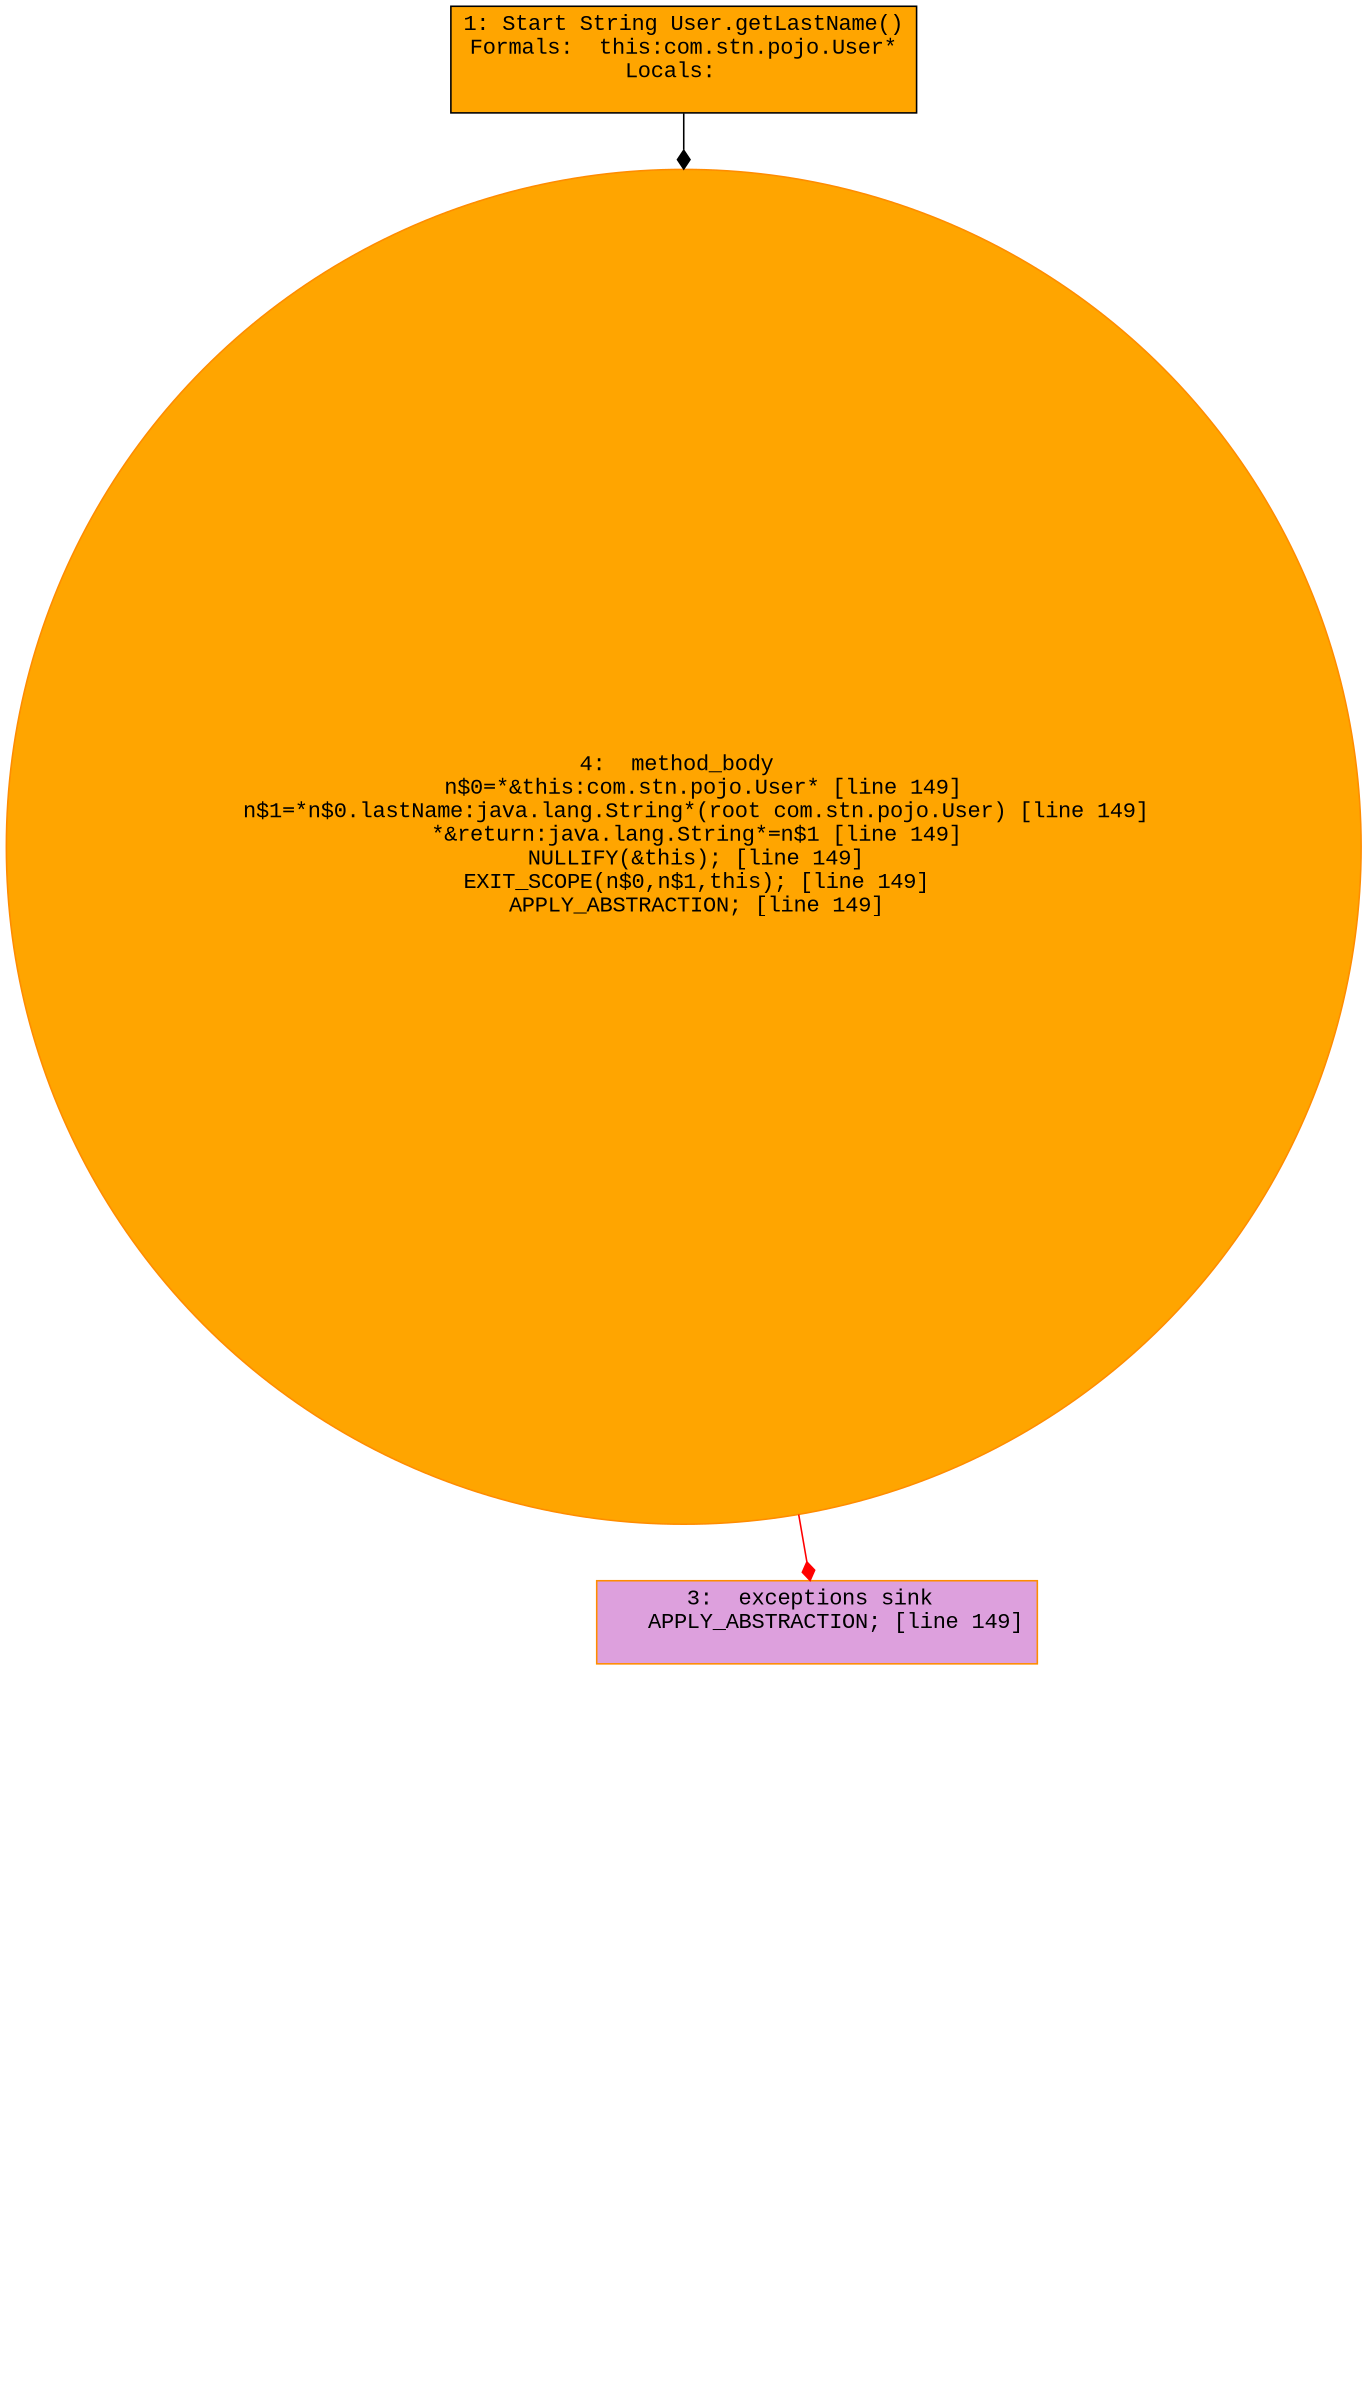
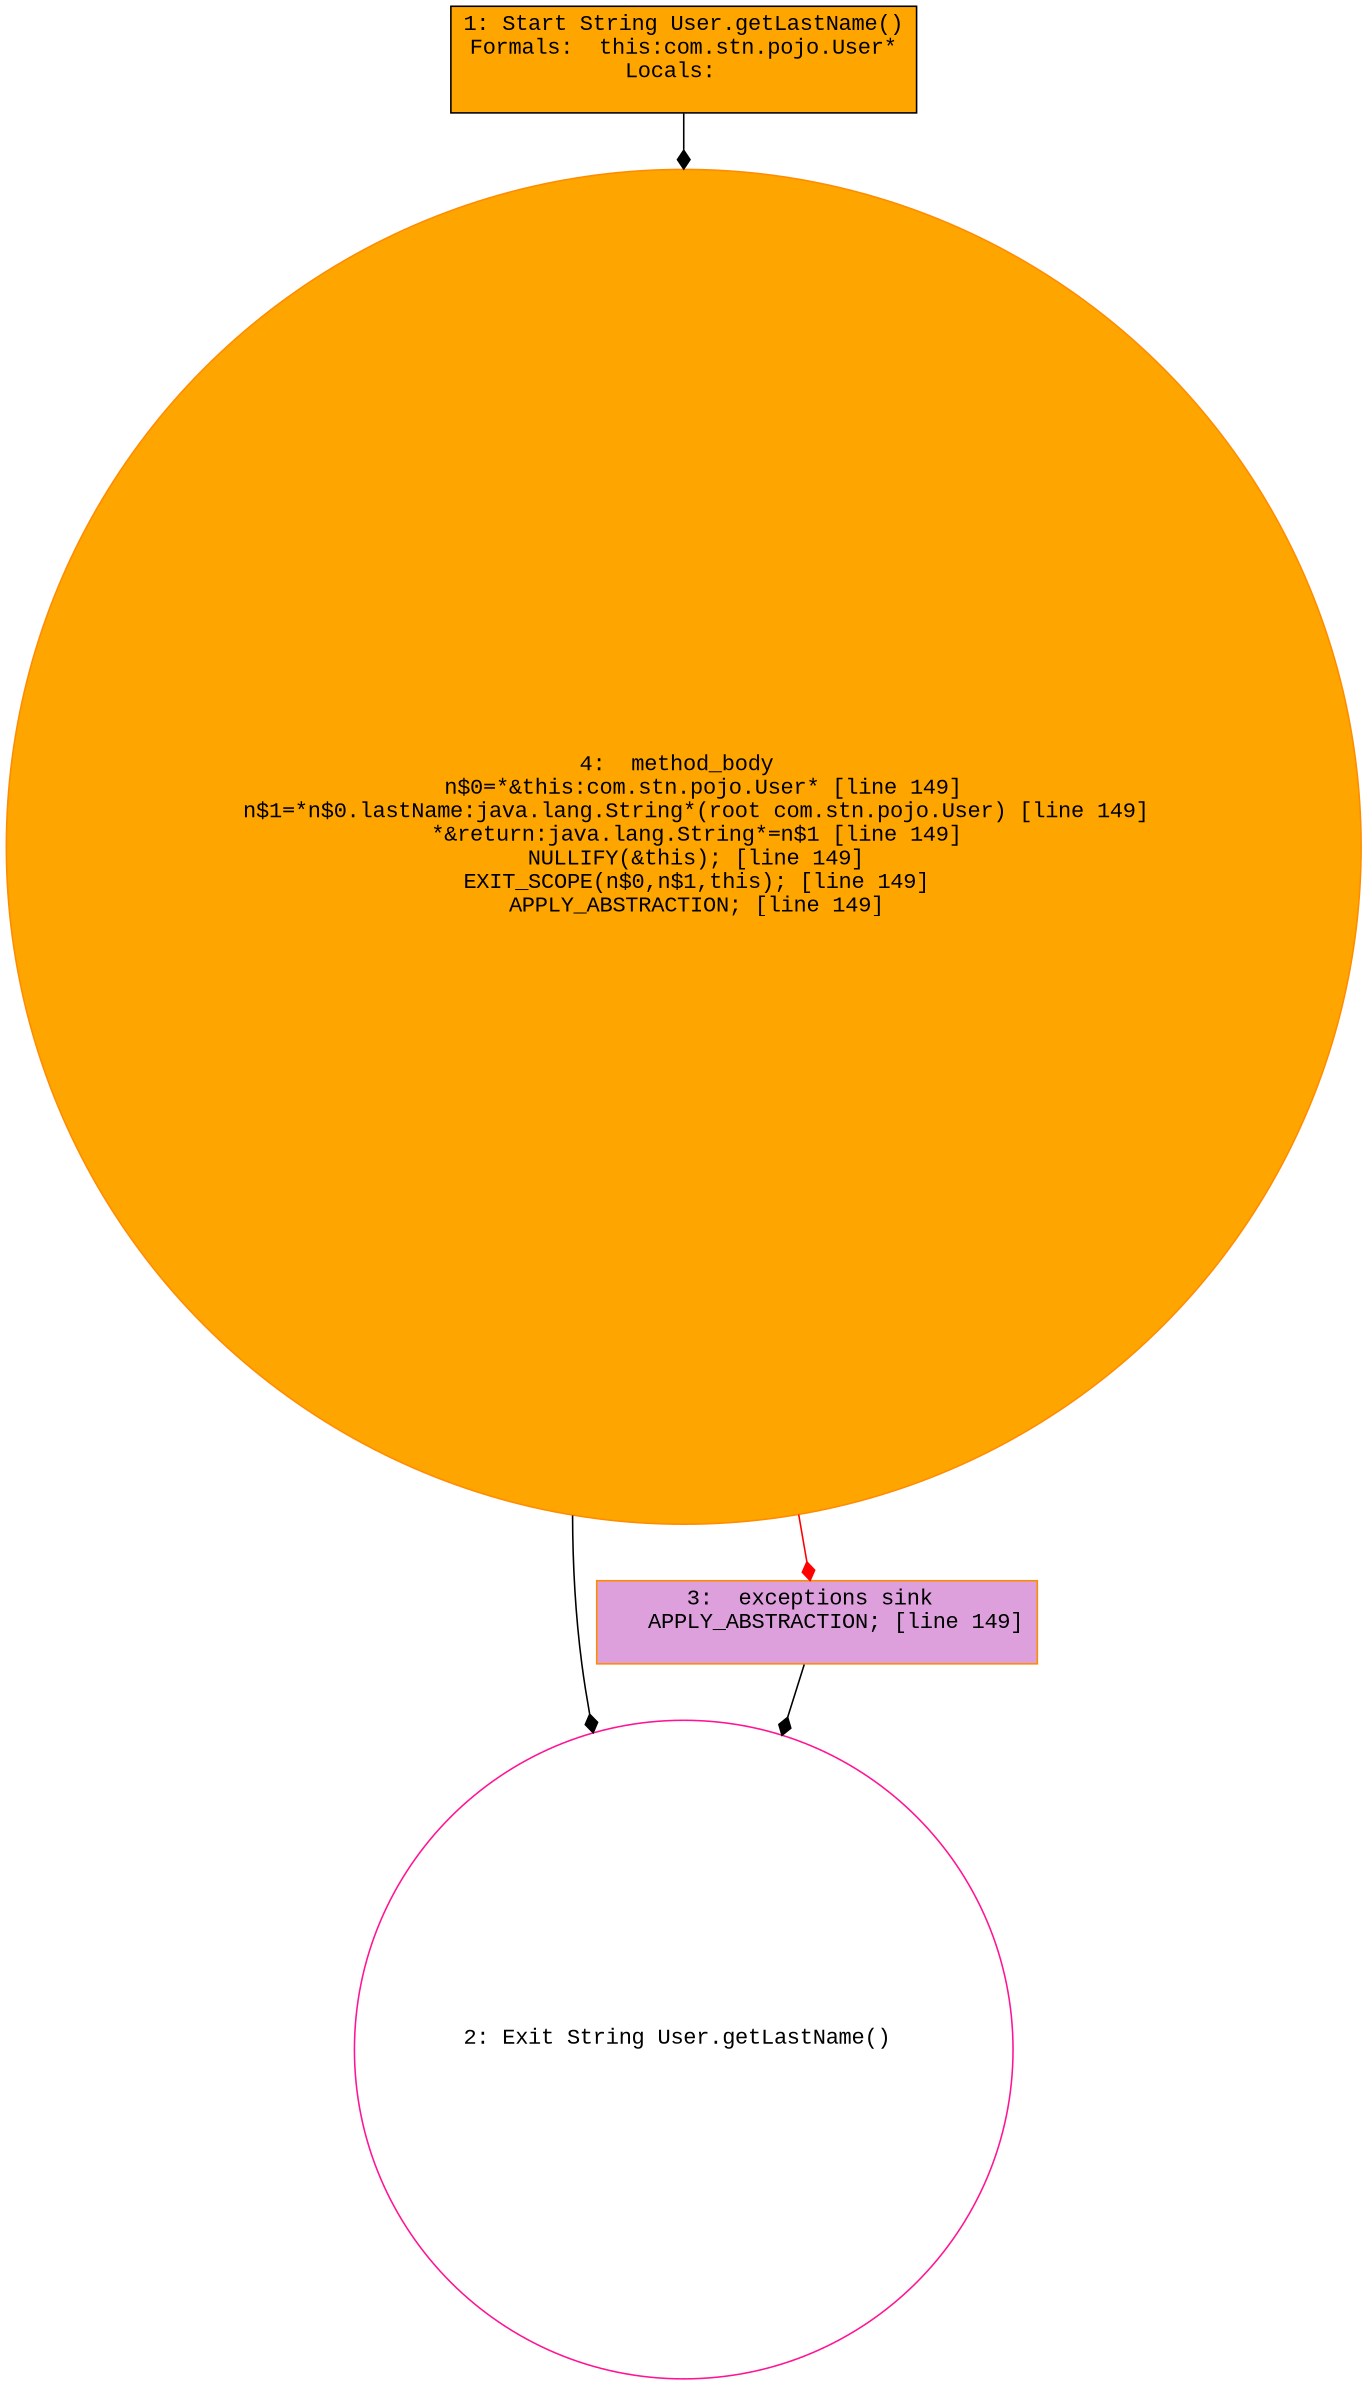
none -> (684, 2050)
